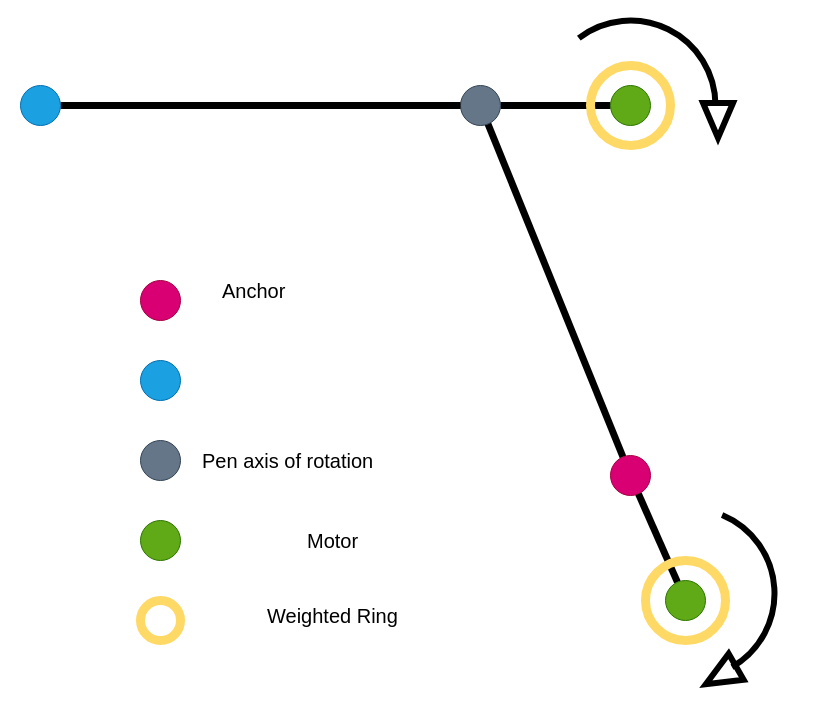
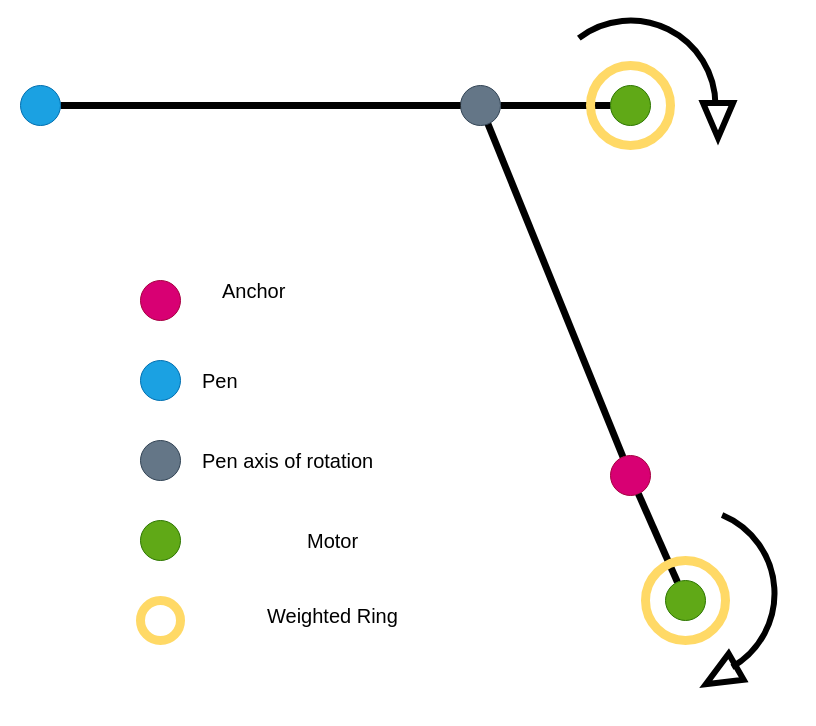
none -> (311, 381)
